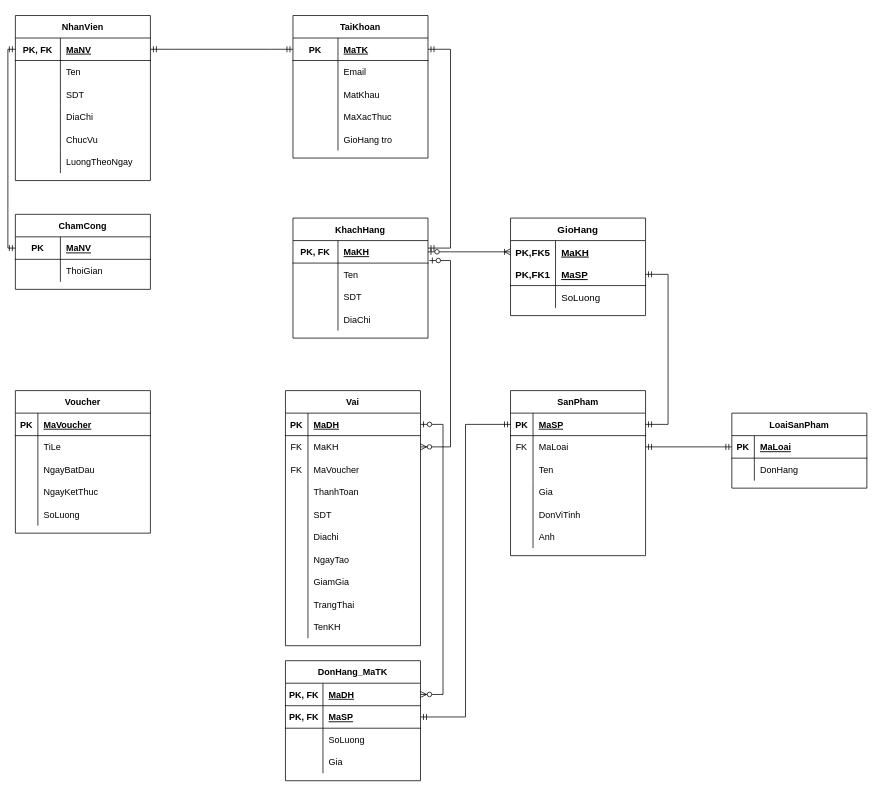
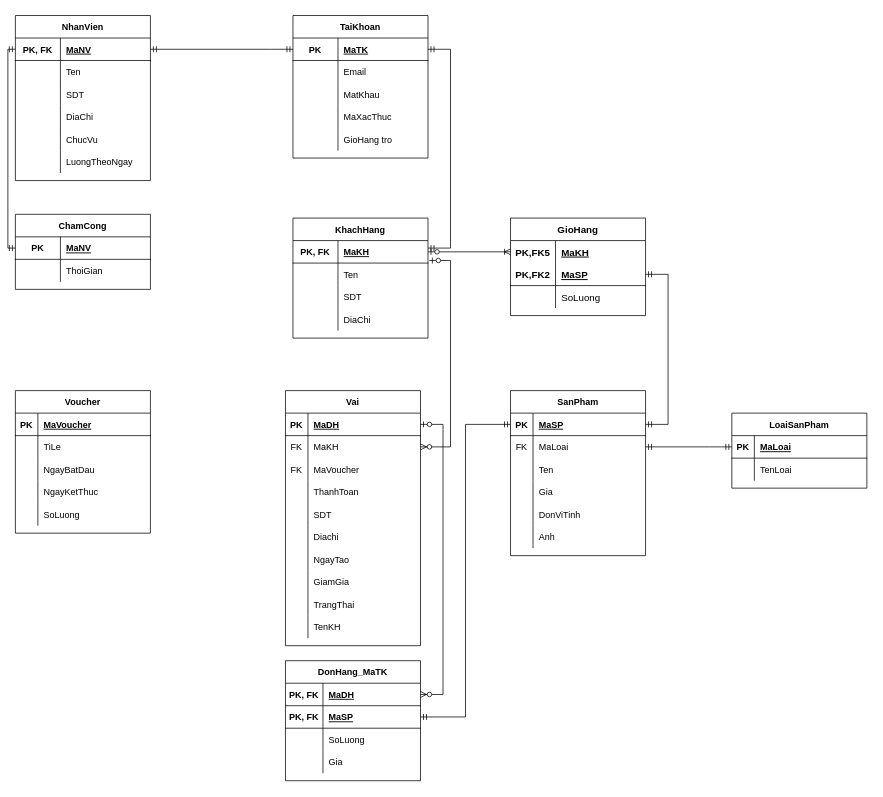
(533, 275) -> (533, 275)
(777, 470) -> (776, 470)
